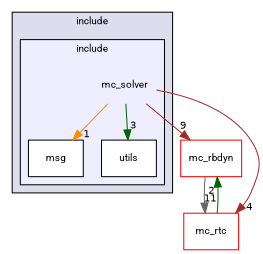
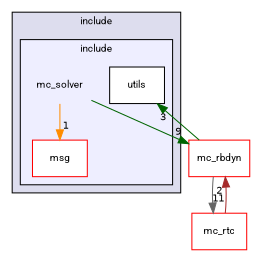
(158, 114) -> (135, 120)
(127, 117) -> (187, 130)
(238, 126) -> none
(56, 158) -> (60, 158)
(218, 200) -> (226, 200)
